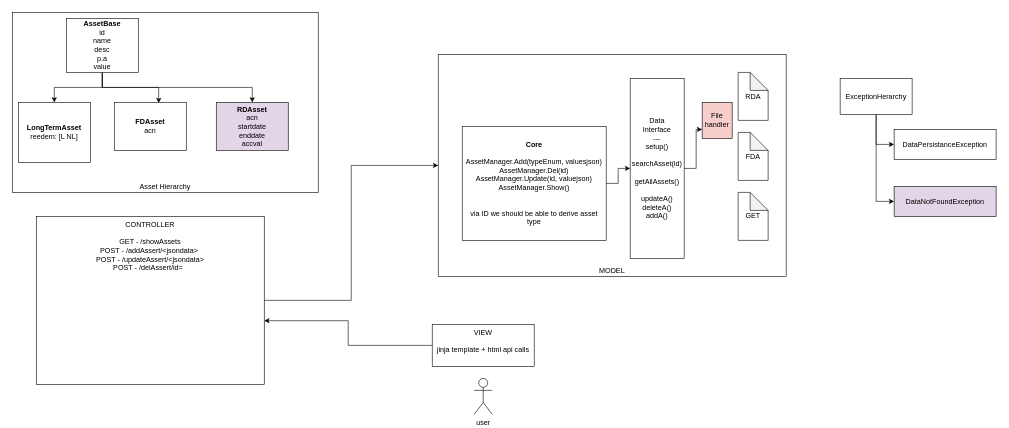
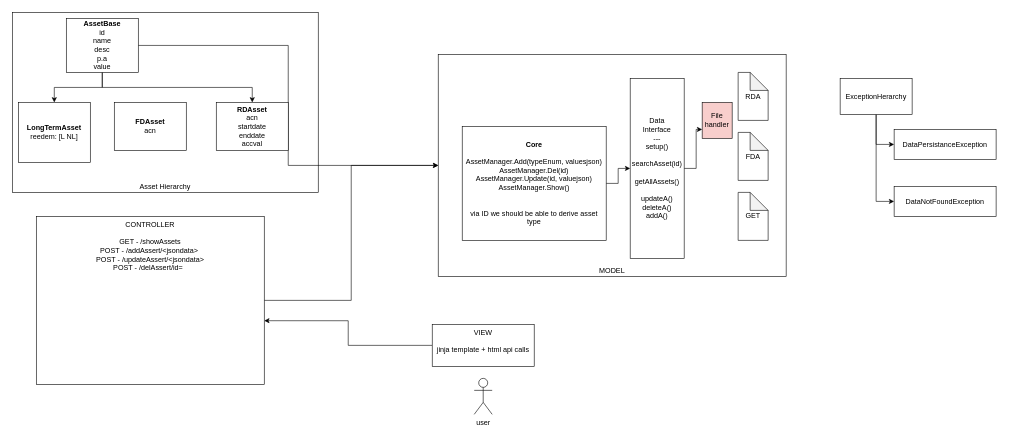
(159, 94) -> (242, 45)
(252, 126) -> (252, 126)
(945, 201) -> (945, 201)
